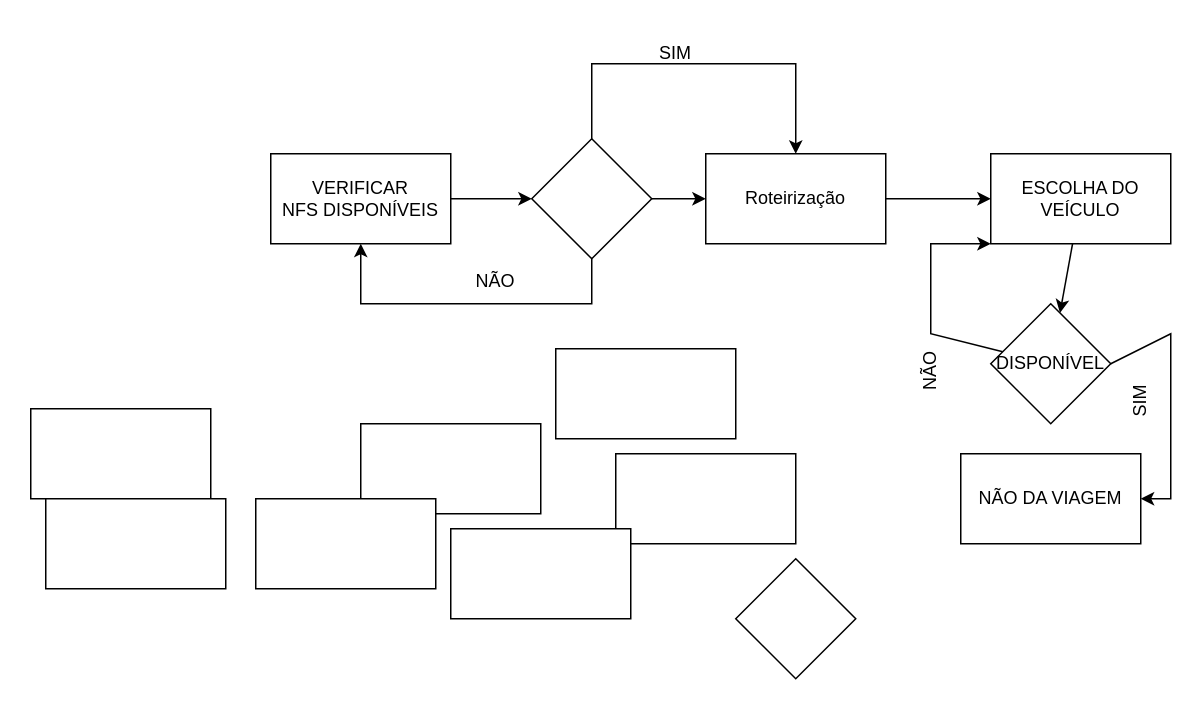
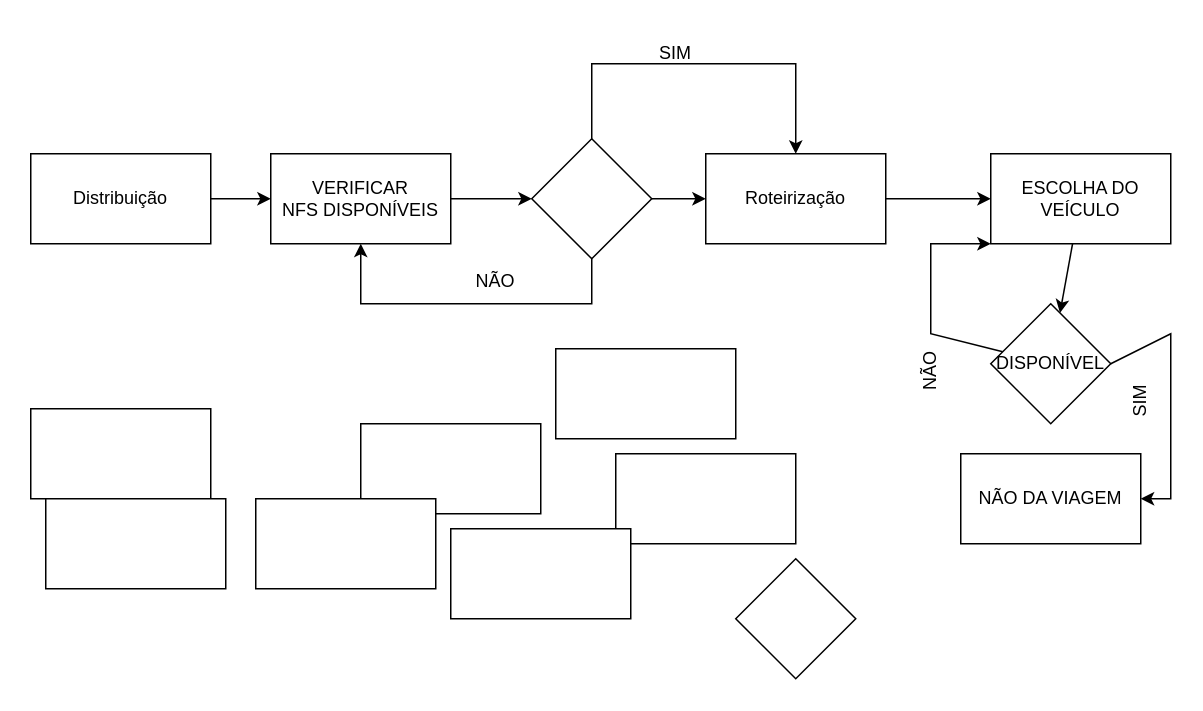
none -> (121, 199)
none -> (236, 199)
